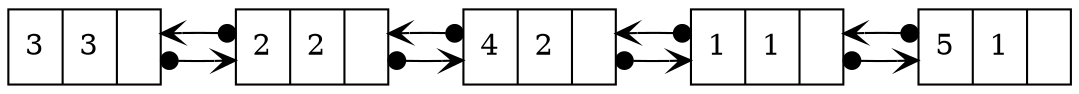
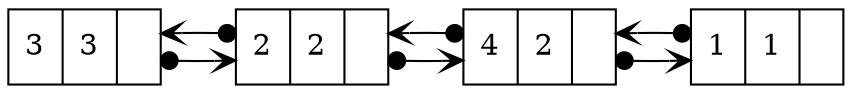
(995, 47) -> none
